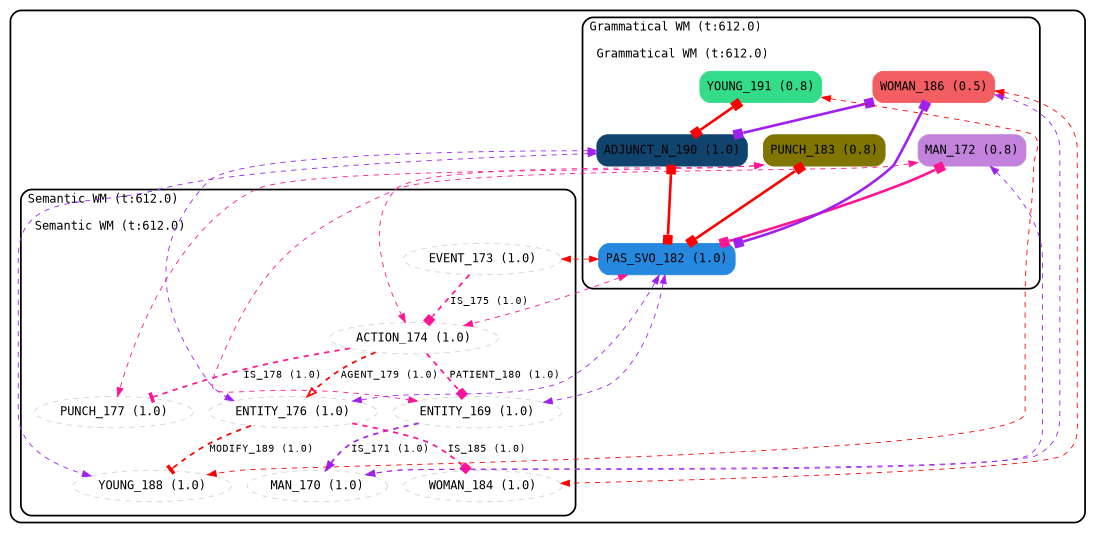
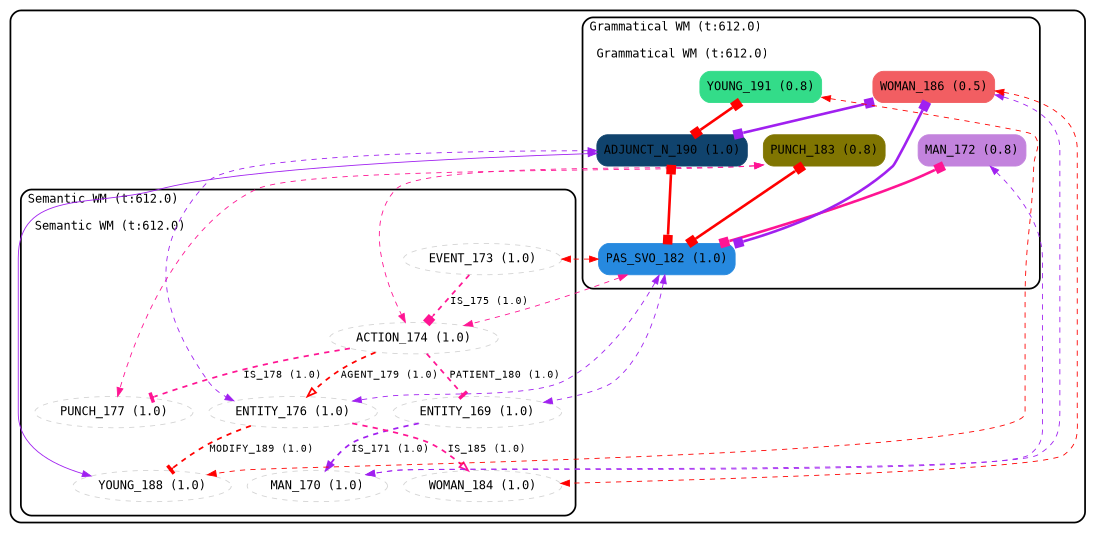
(462, 179) -> none
(184, 184) -> (184, 184)
(444, 373) -> (444, 373)
(410, 436) -> (410, 436)
